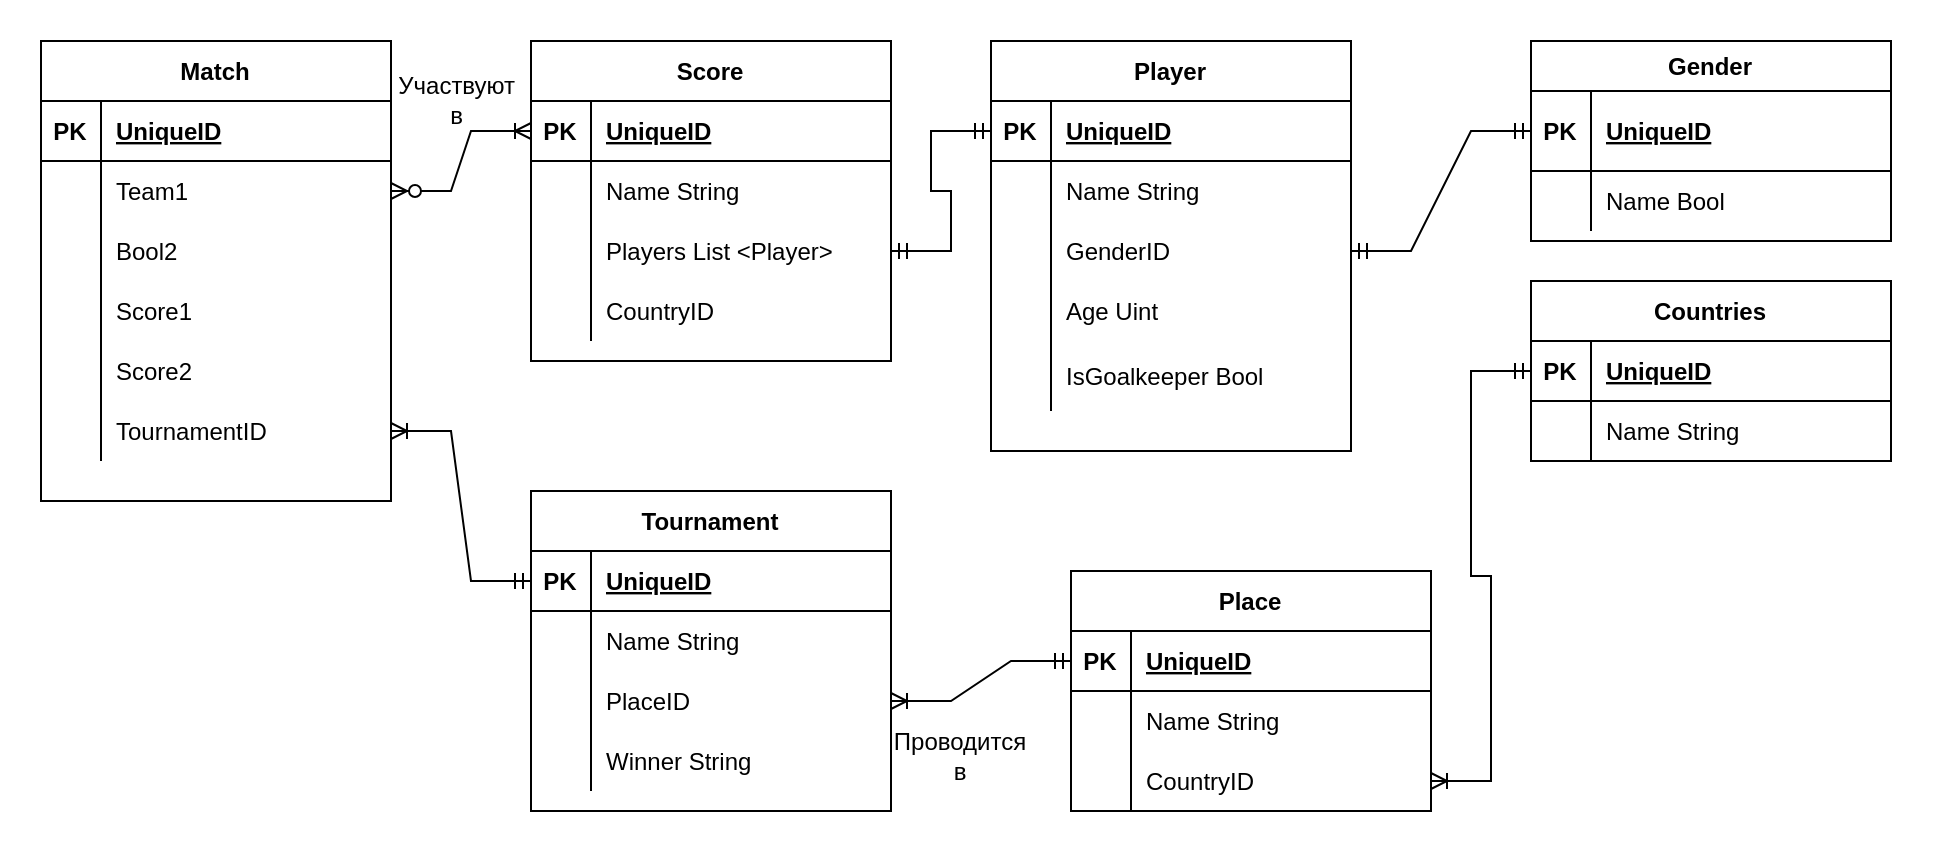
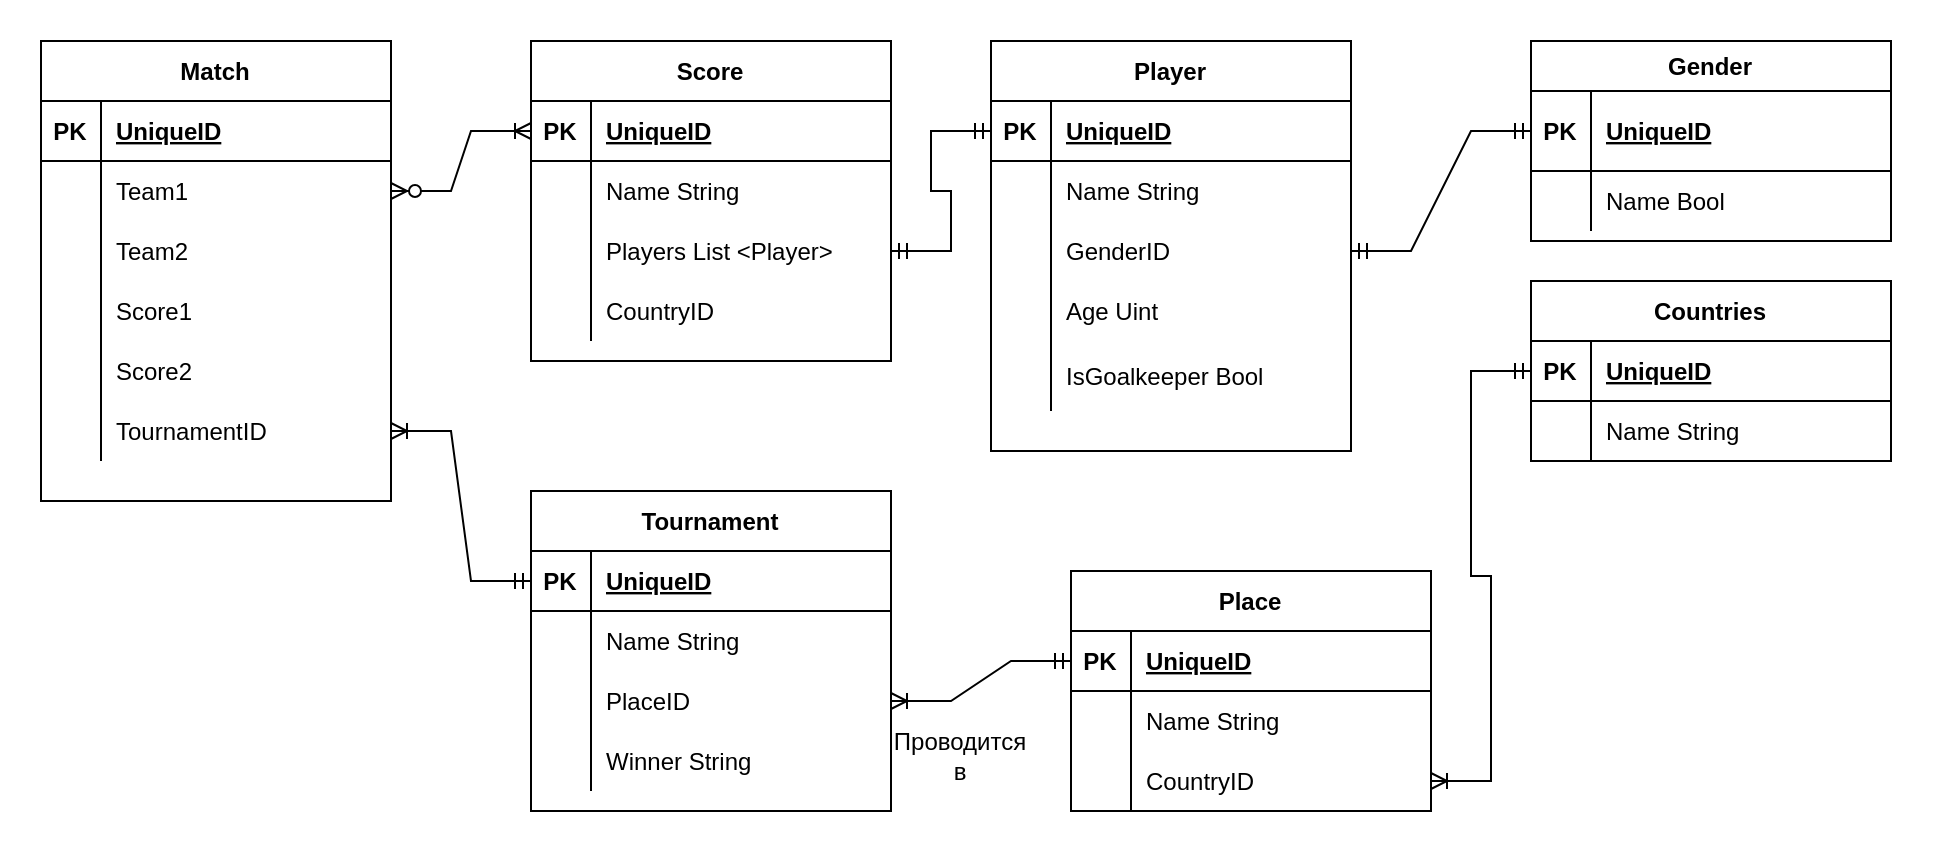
(461, 101) -> none
(146, 252) -> (150, 252)
